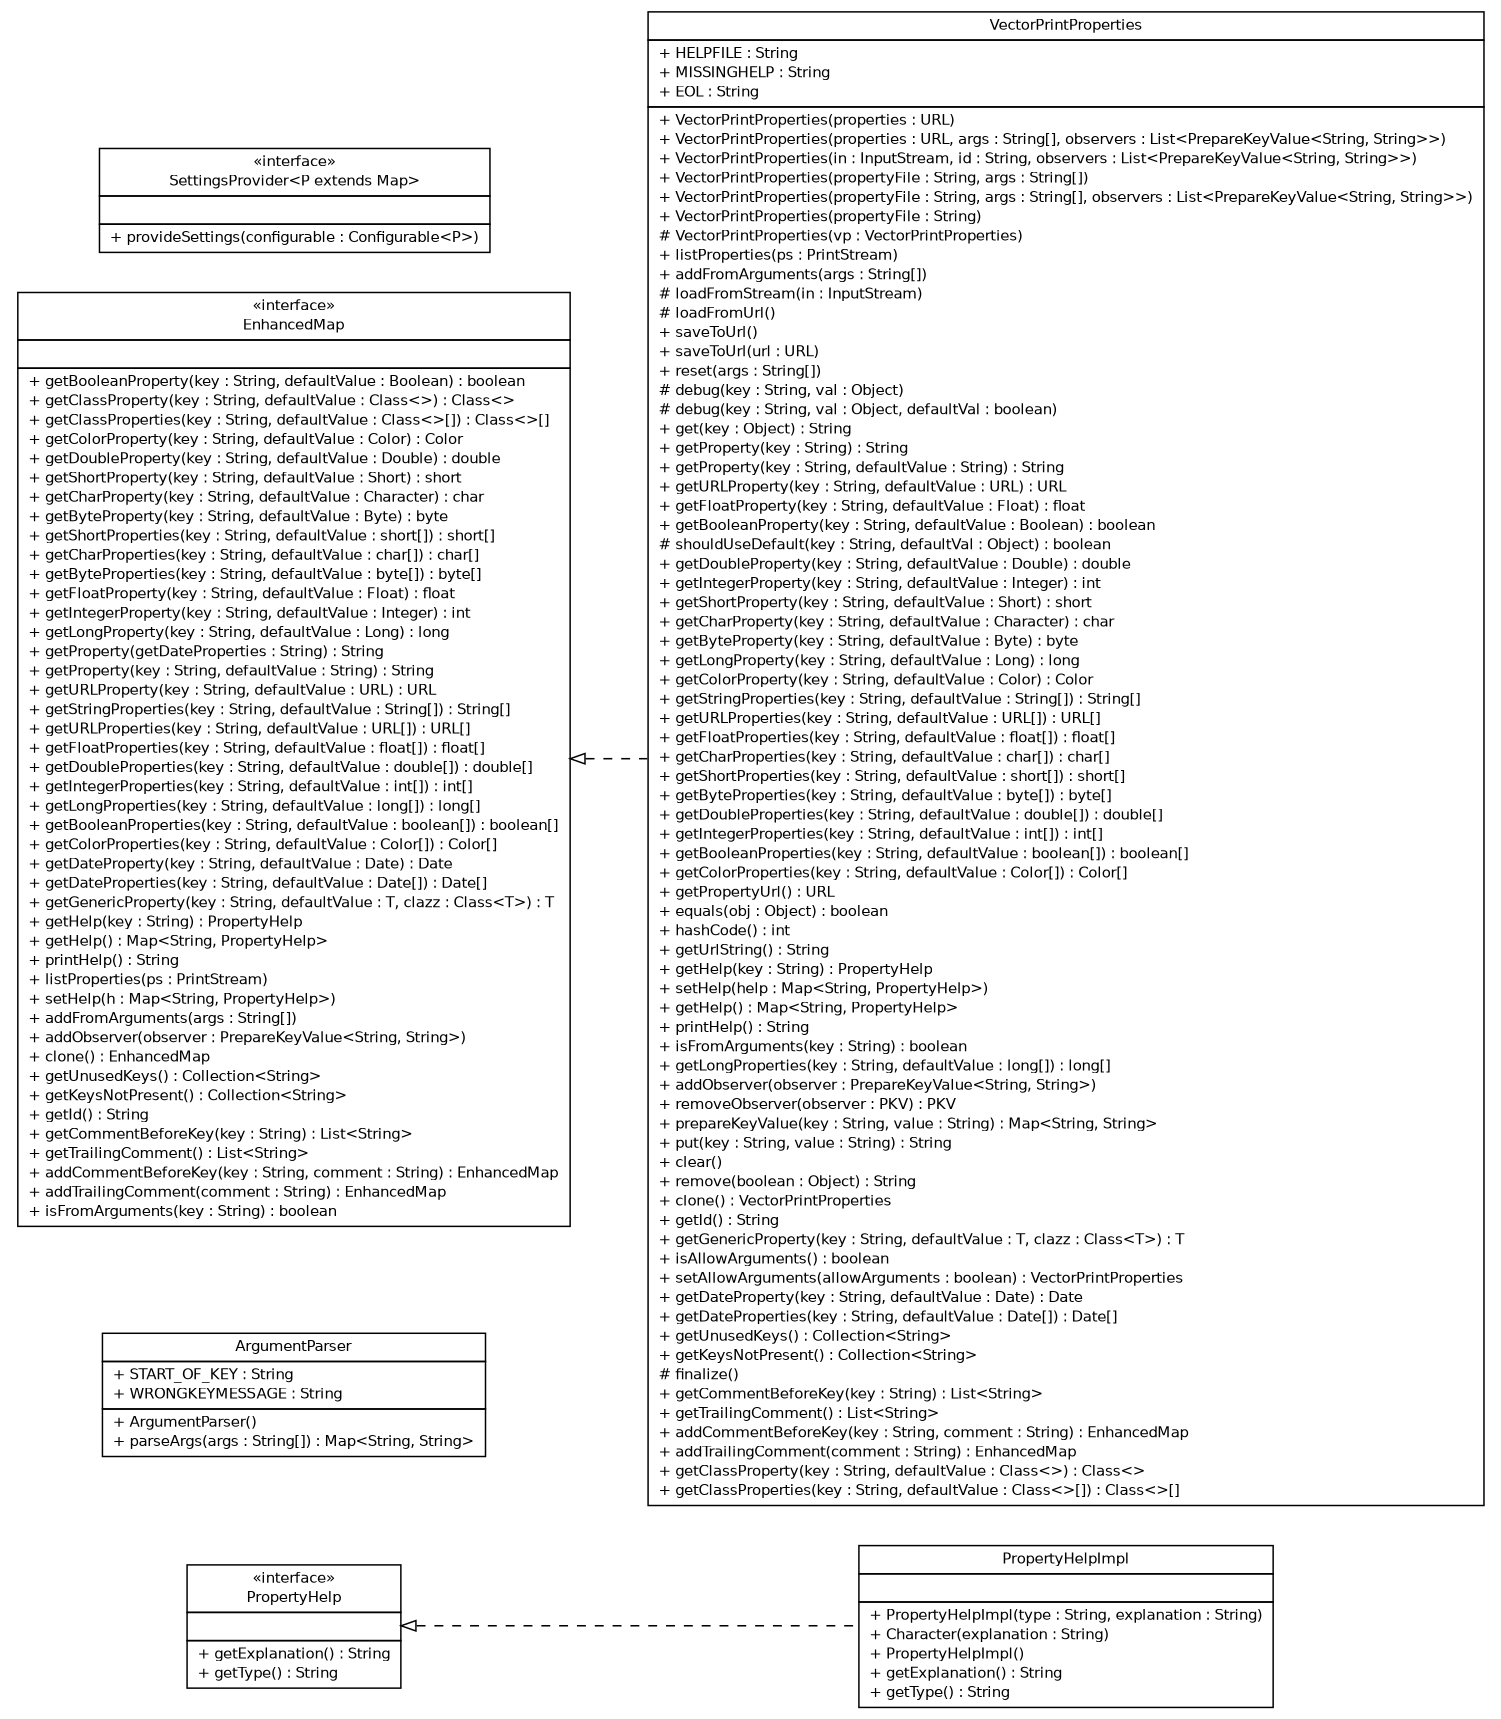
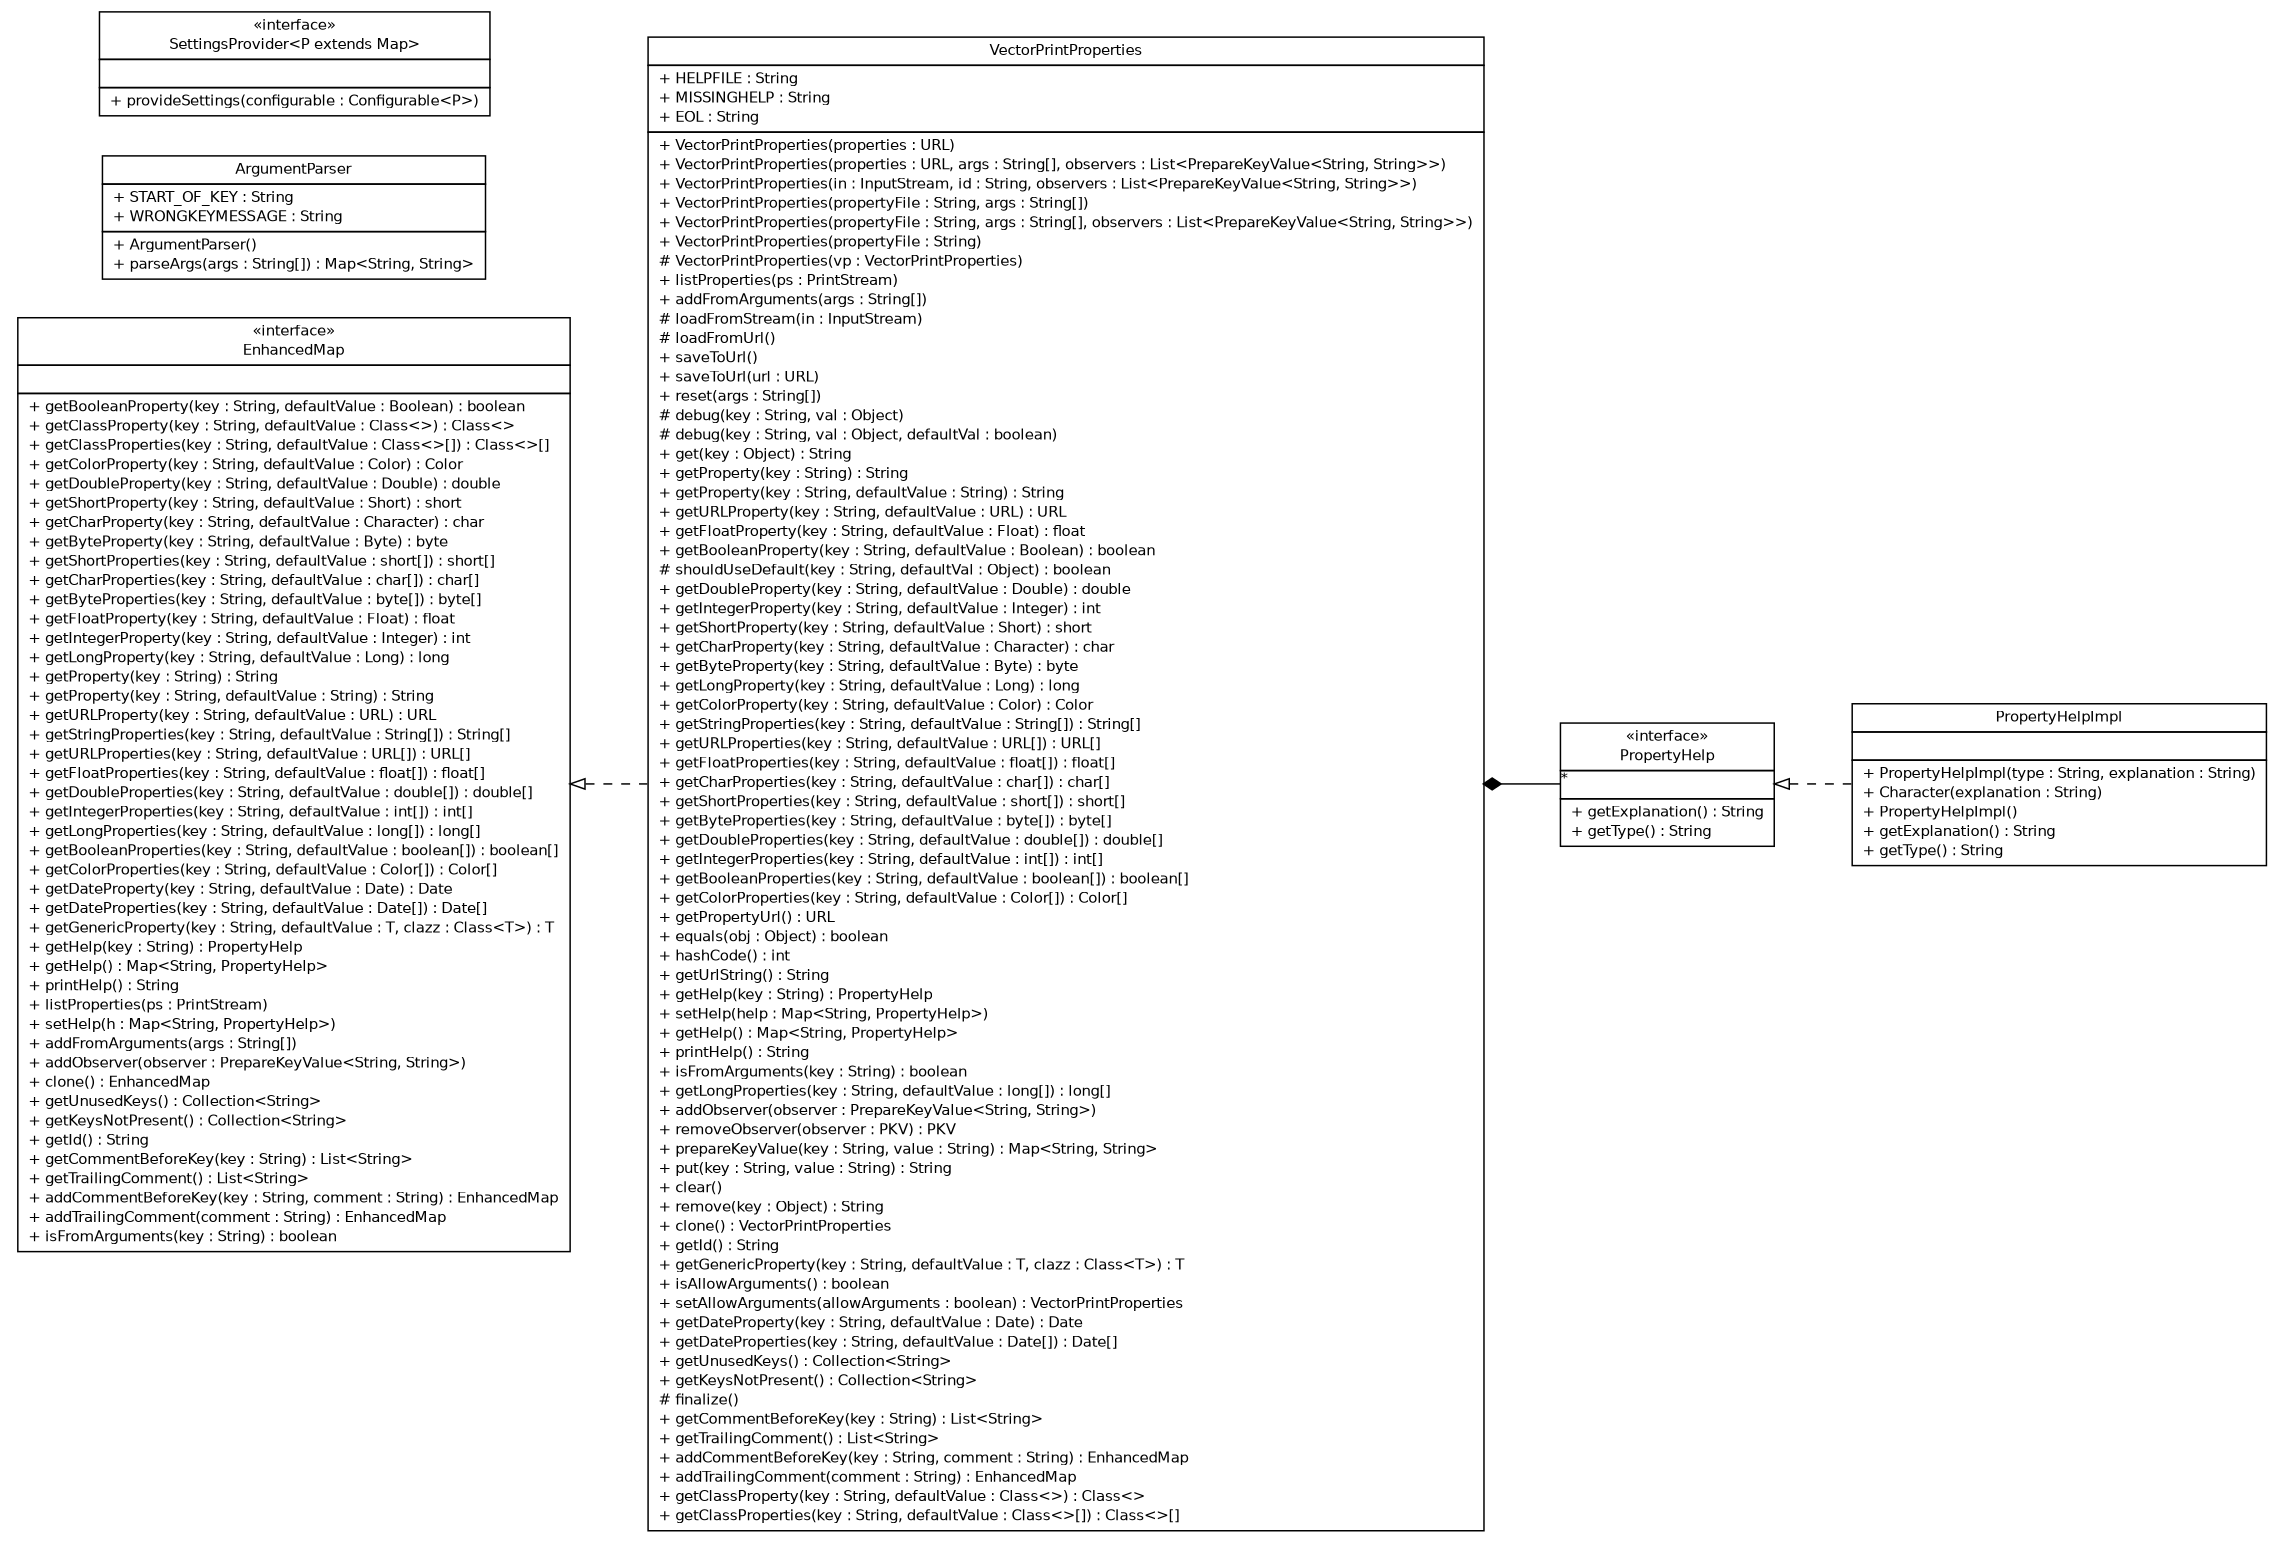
(206, 652) -> (154, 677)
none -> (1531, 784)
(788, 1182) -> (771, 1207)
